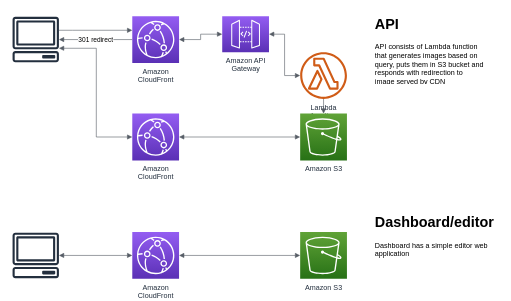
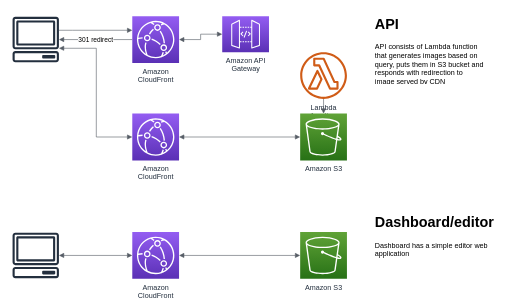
(285, 54) -> none
